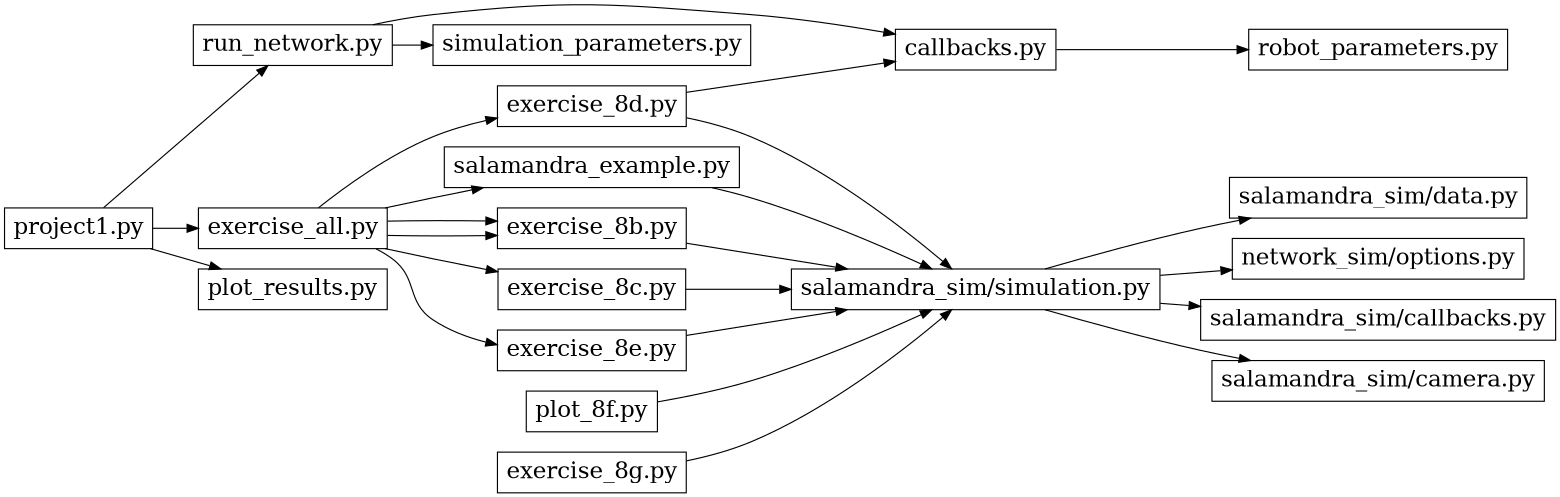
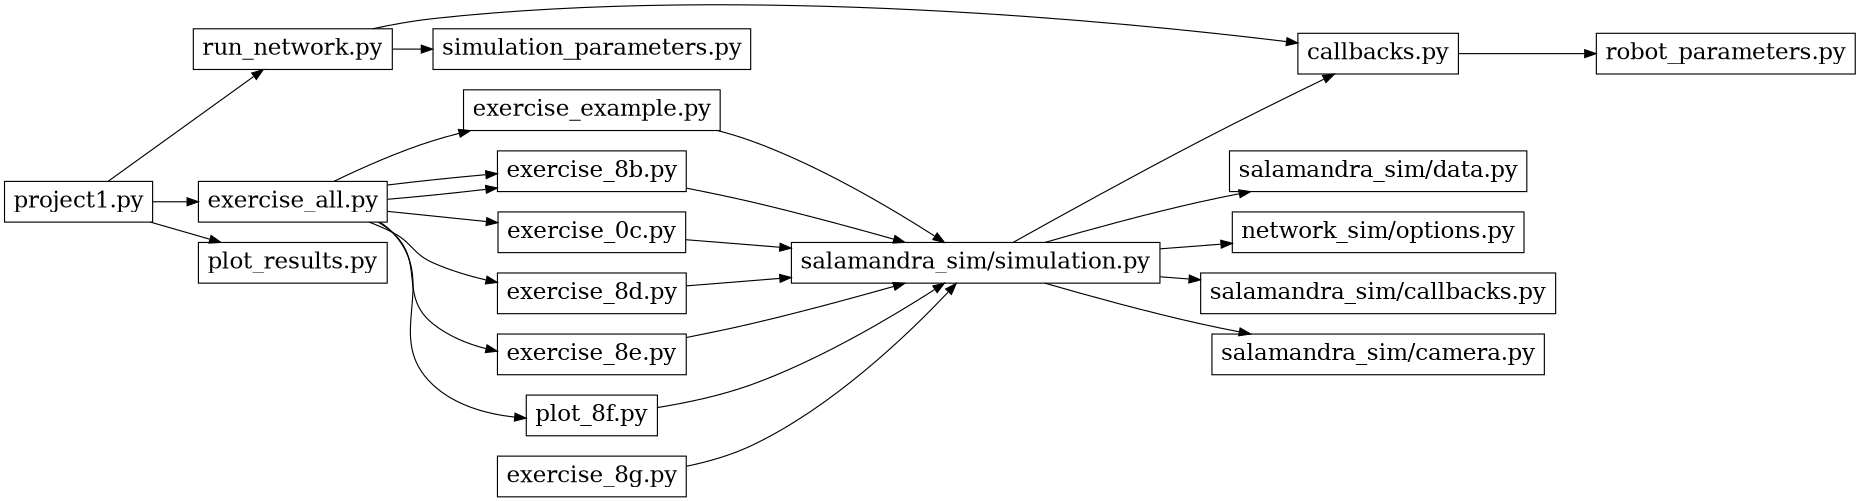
(785, 78) -> (1167, 158)
(592, 167) -> (592, 110)
(592, 289) -> (592, 232)
none -> (412, 346)
